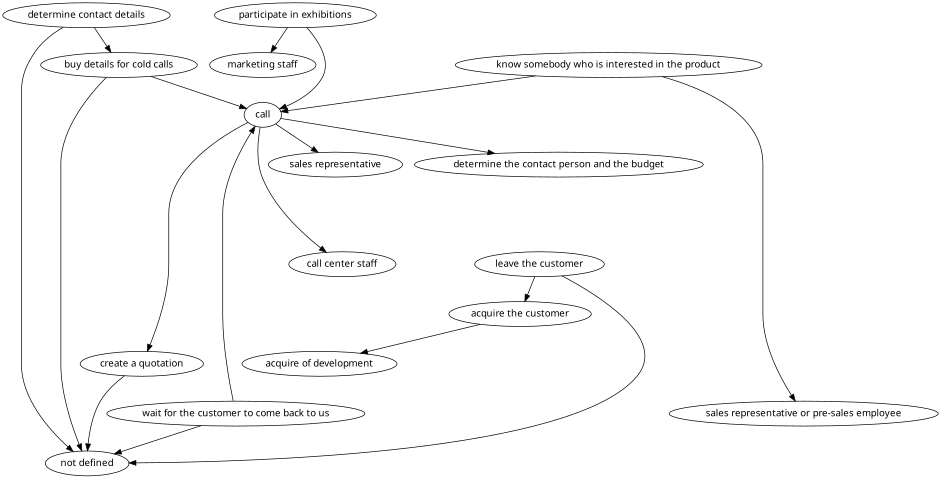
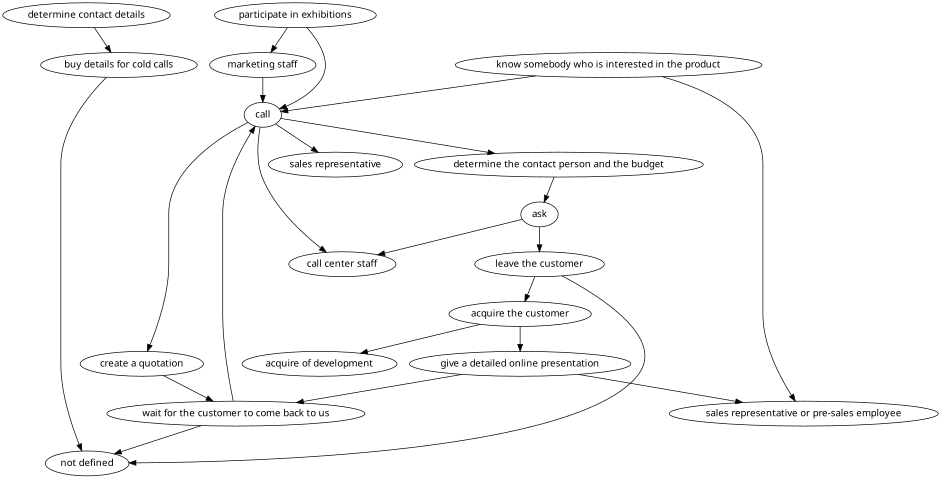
(195, 91) -> (263, 87)
none -> (540, 214)
(21, 237) -> none
none -> (520, 364)
(98, 405) -> (185, 387)
